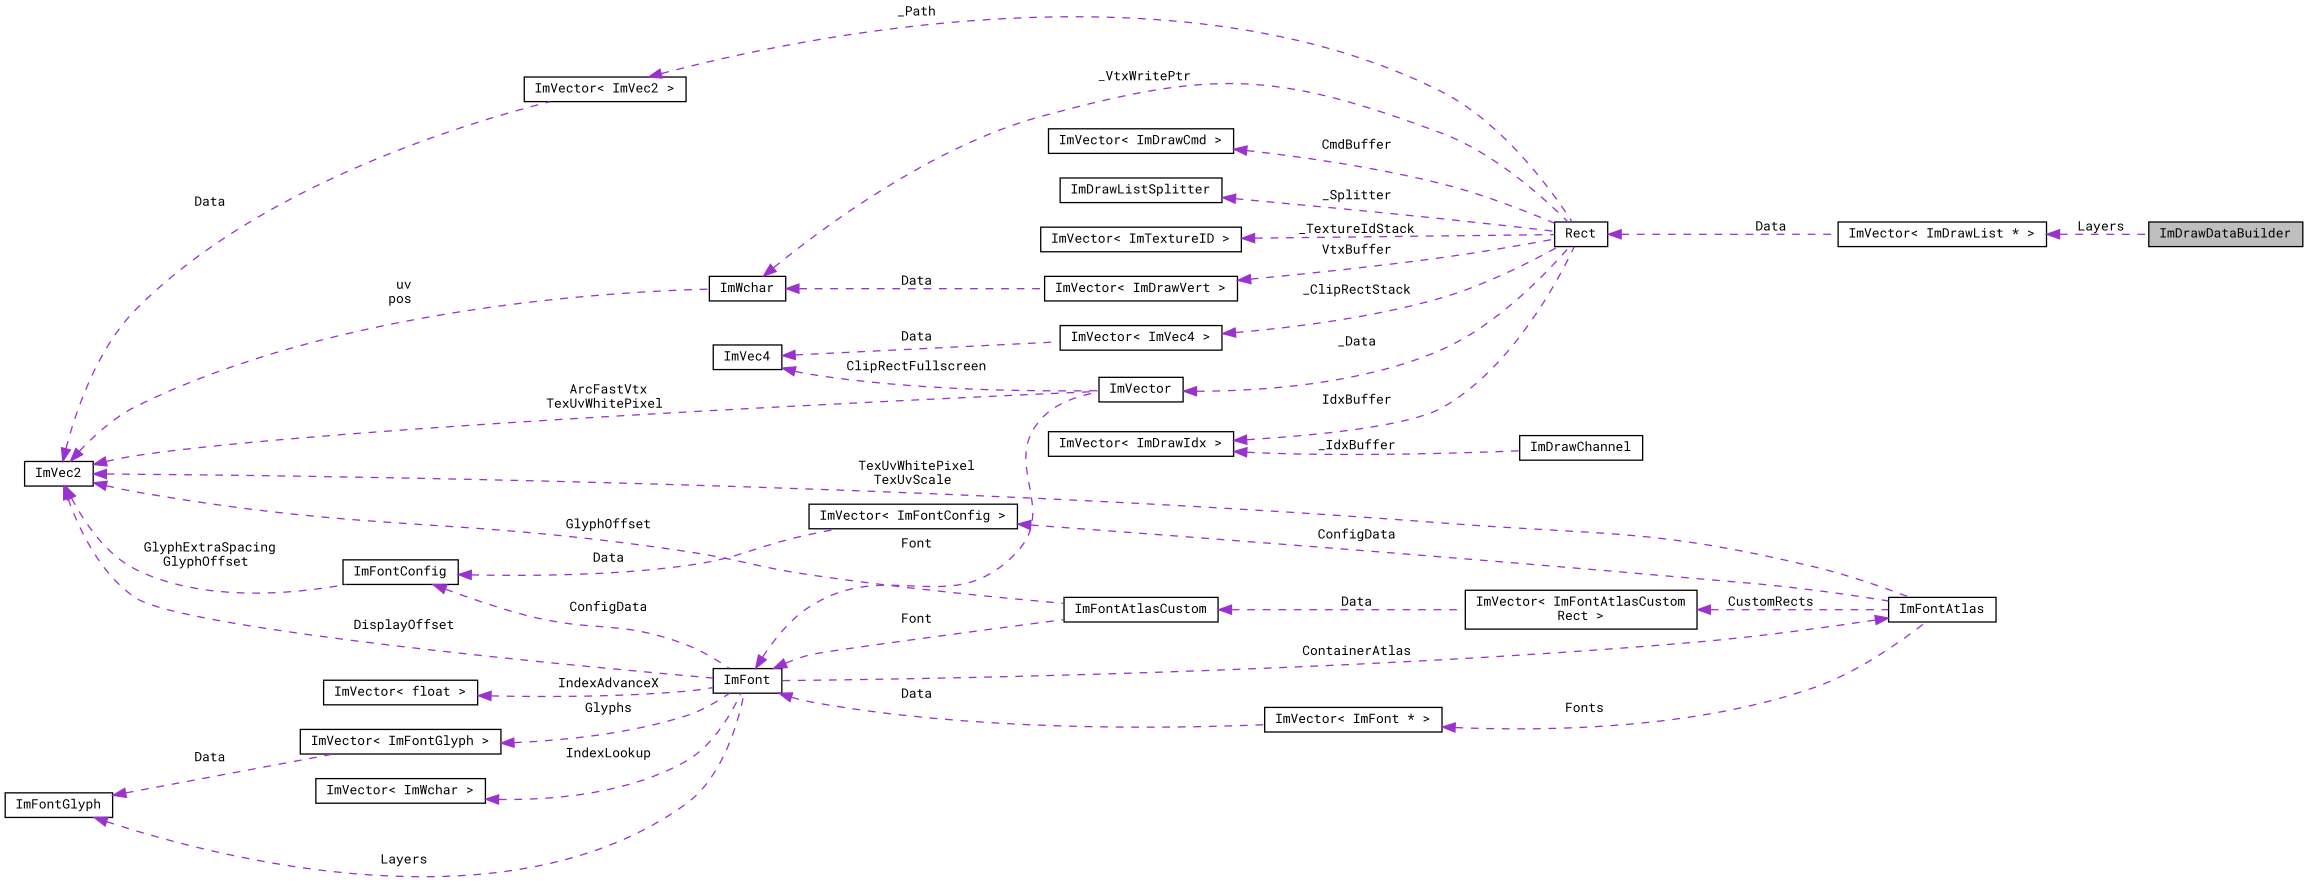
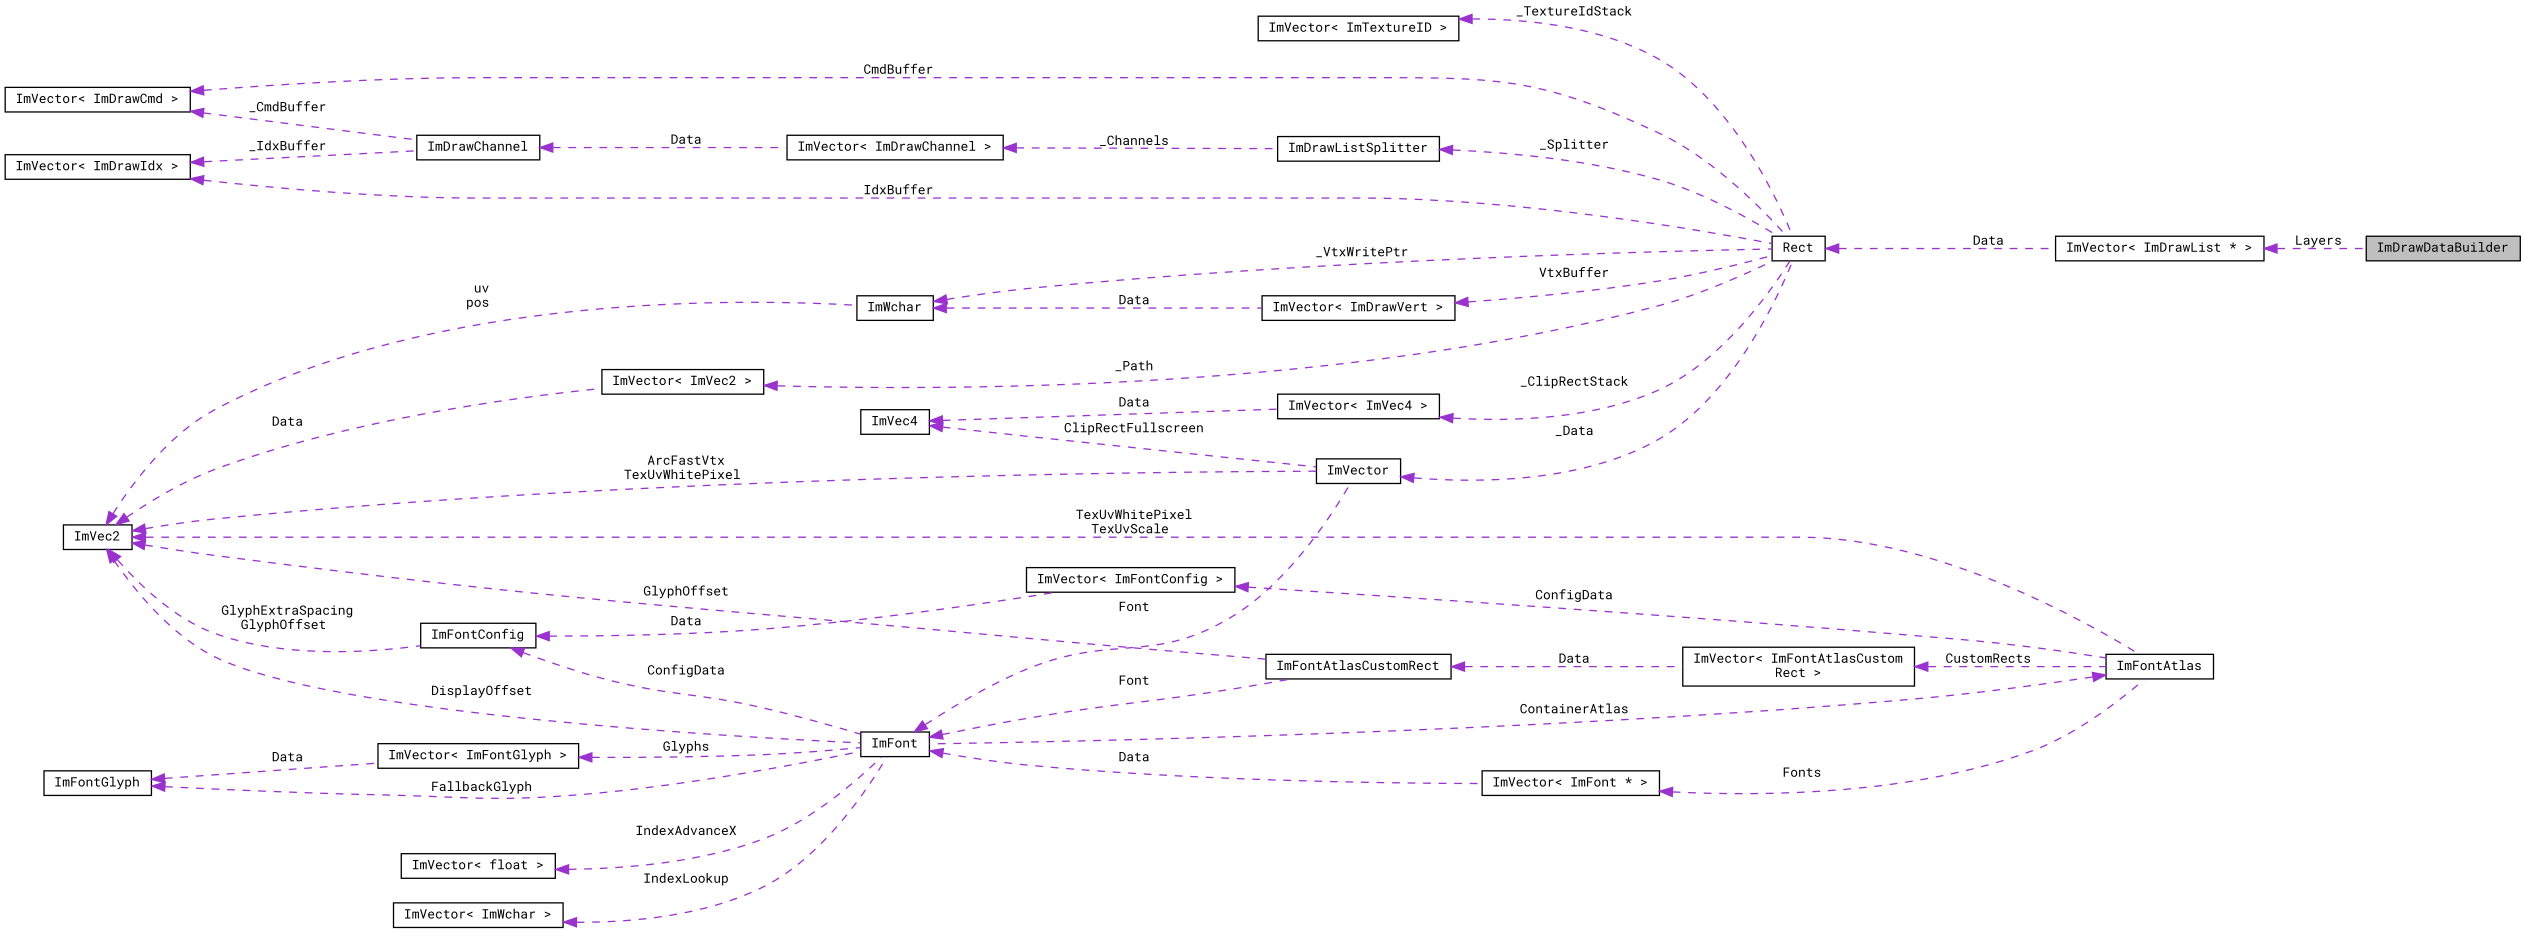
none -> (310, 126)
none -> (895, 148)
(1141, 610) -> (1359, 667)
(401, 860) -> (478, 788)
